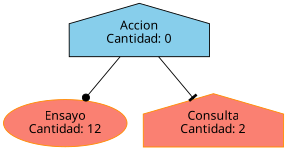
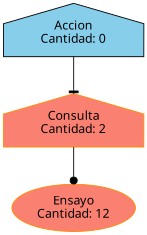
(104, 76) -> (74, 162)
